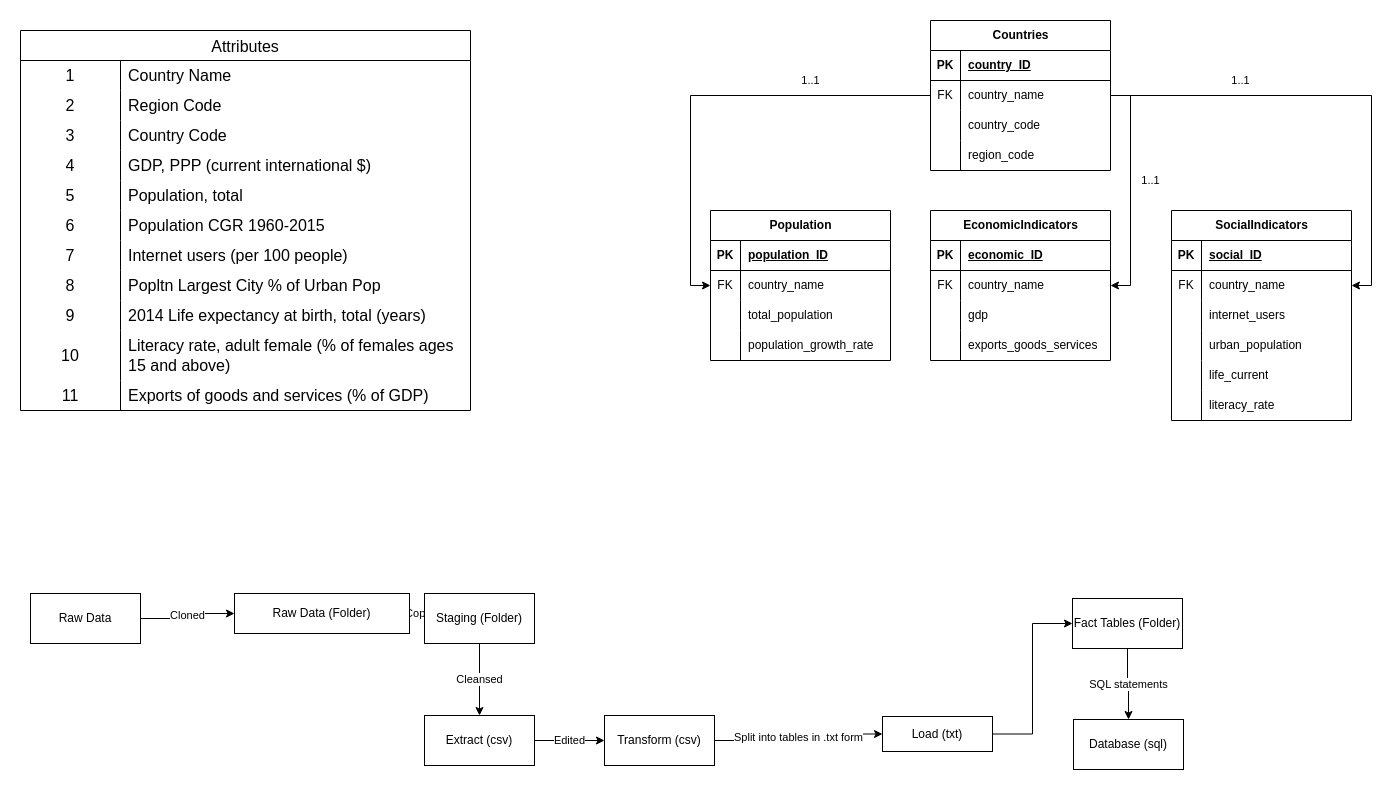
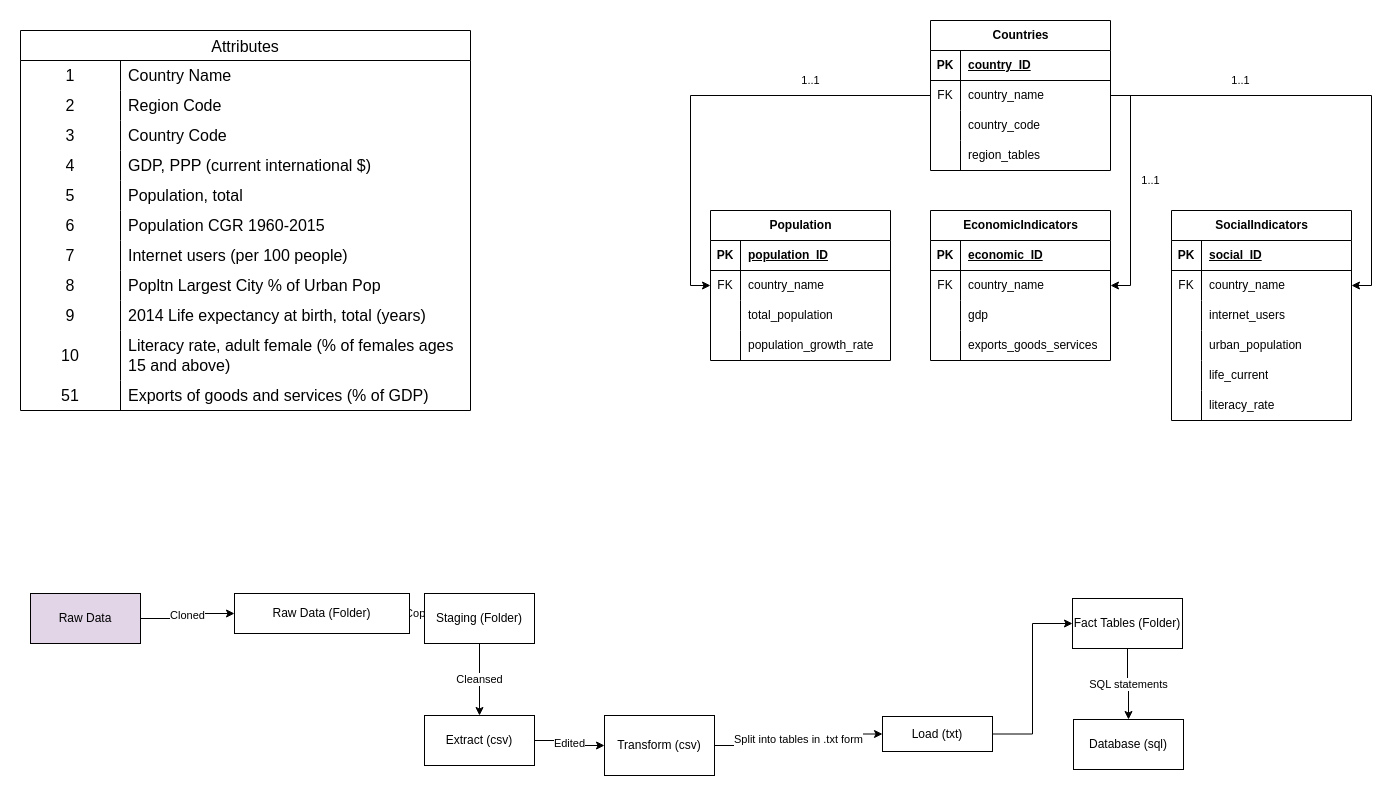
(1004, 156) -> (1009, 156)
(71, 396) -> (71, 396)
(86, 619) -> (86, 619)
(660, 741) -> (660, 746)
